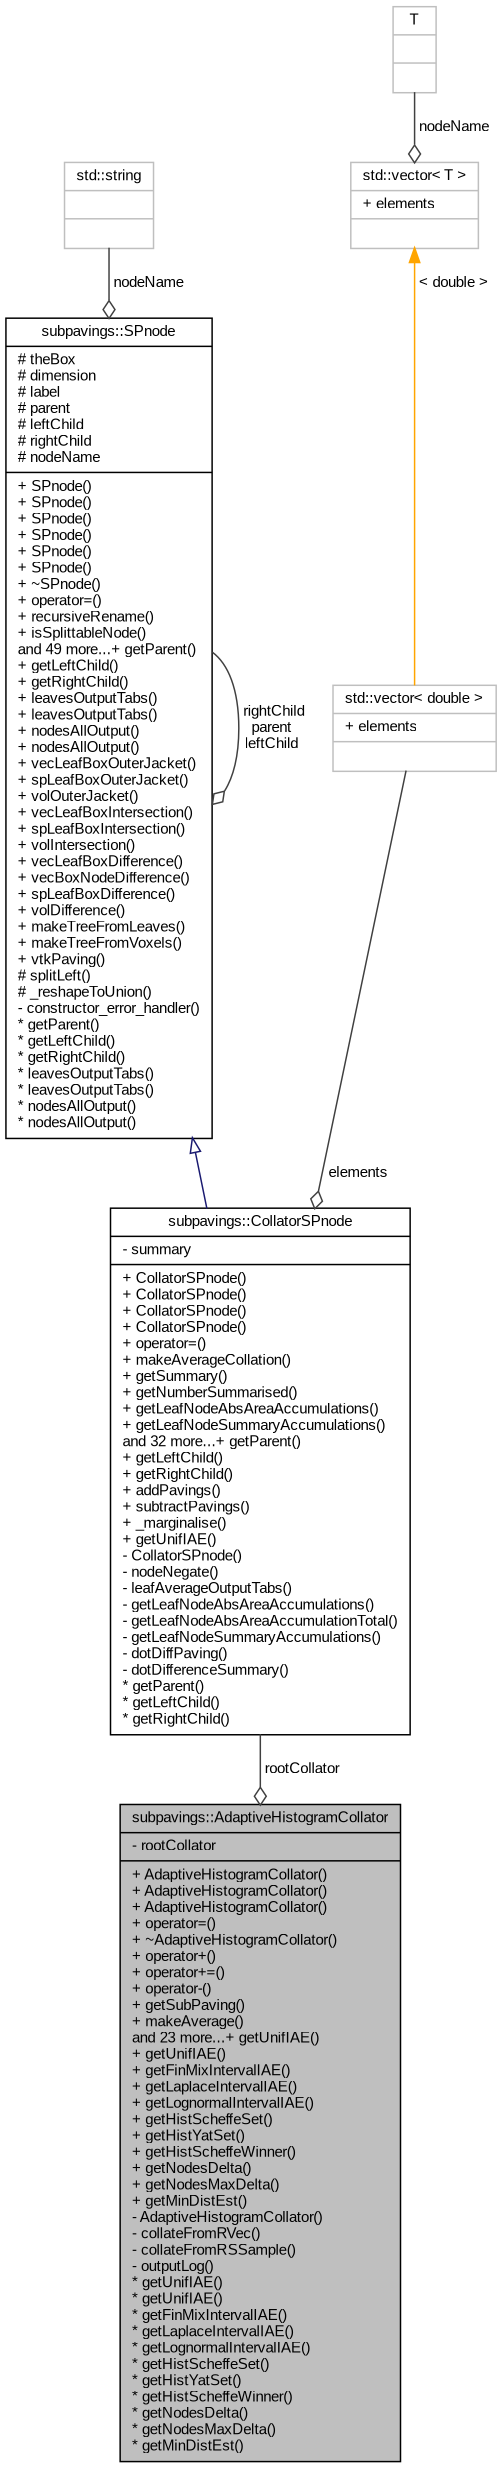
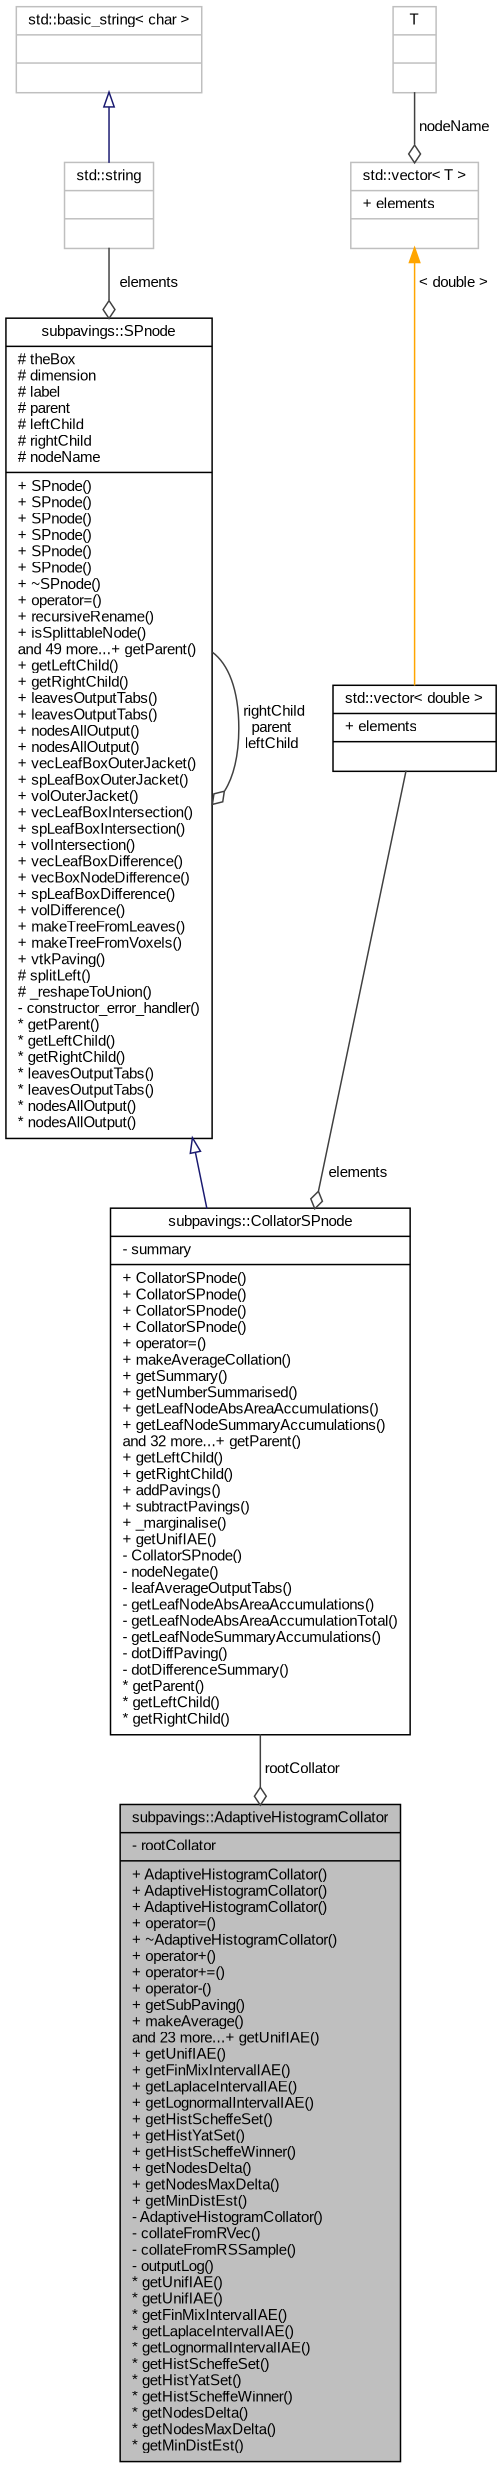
none -> (109, 50)
(147, 283) -> (147, 283)
(415, 728) -> (415, 728)
